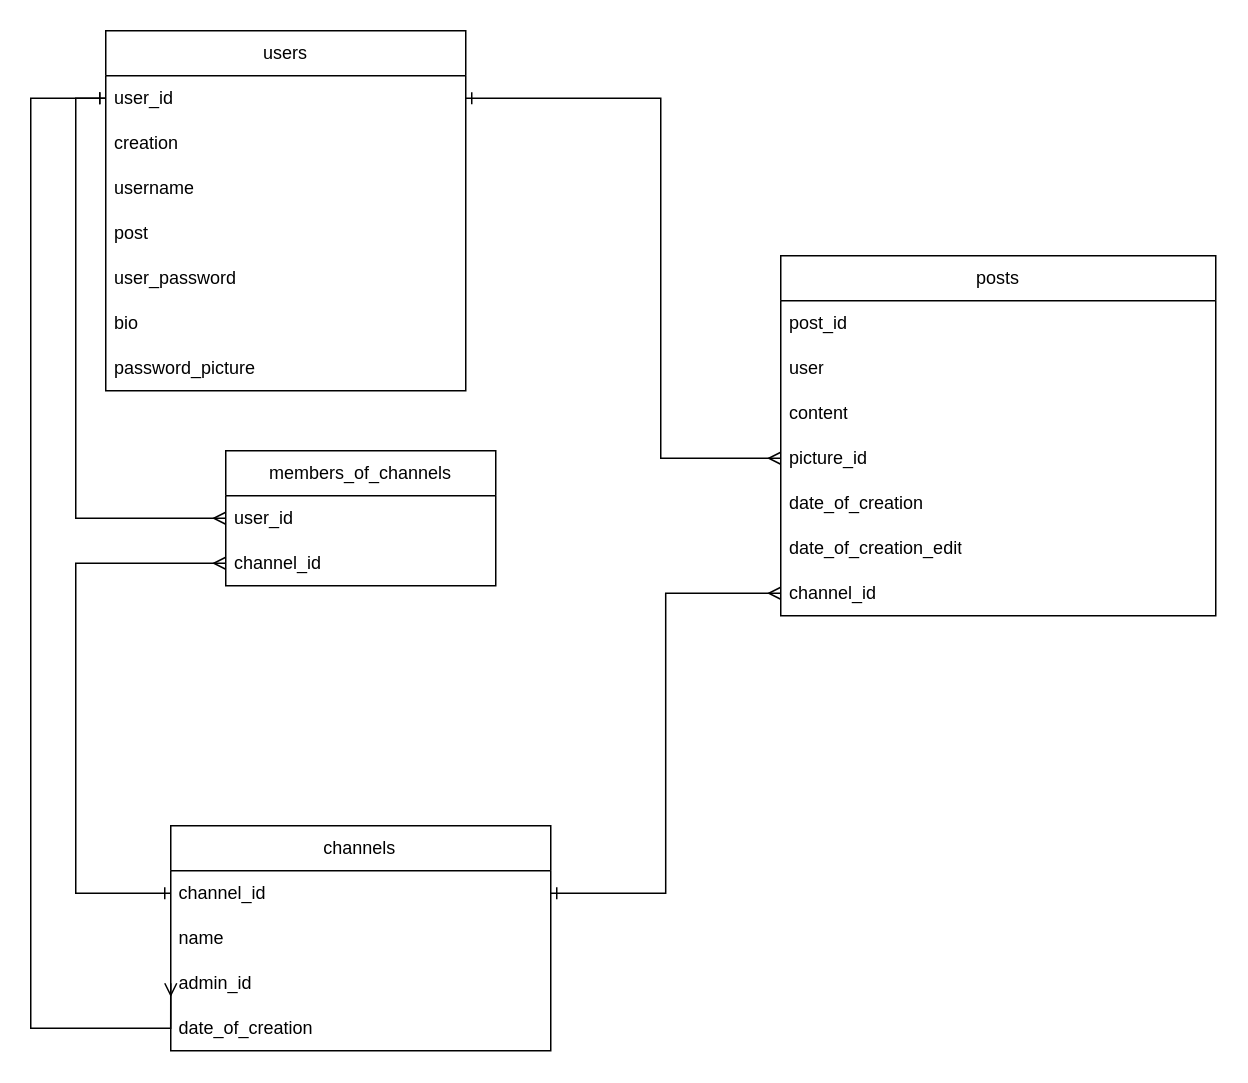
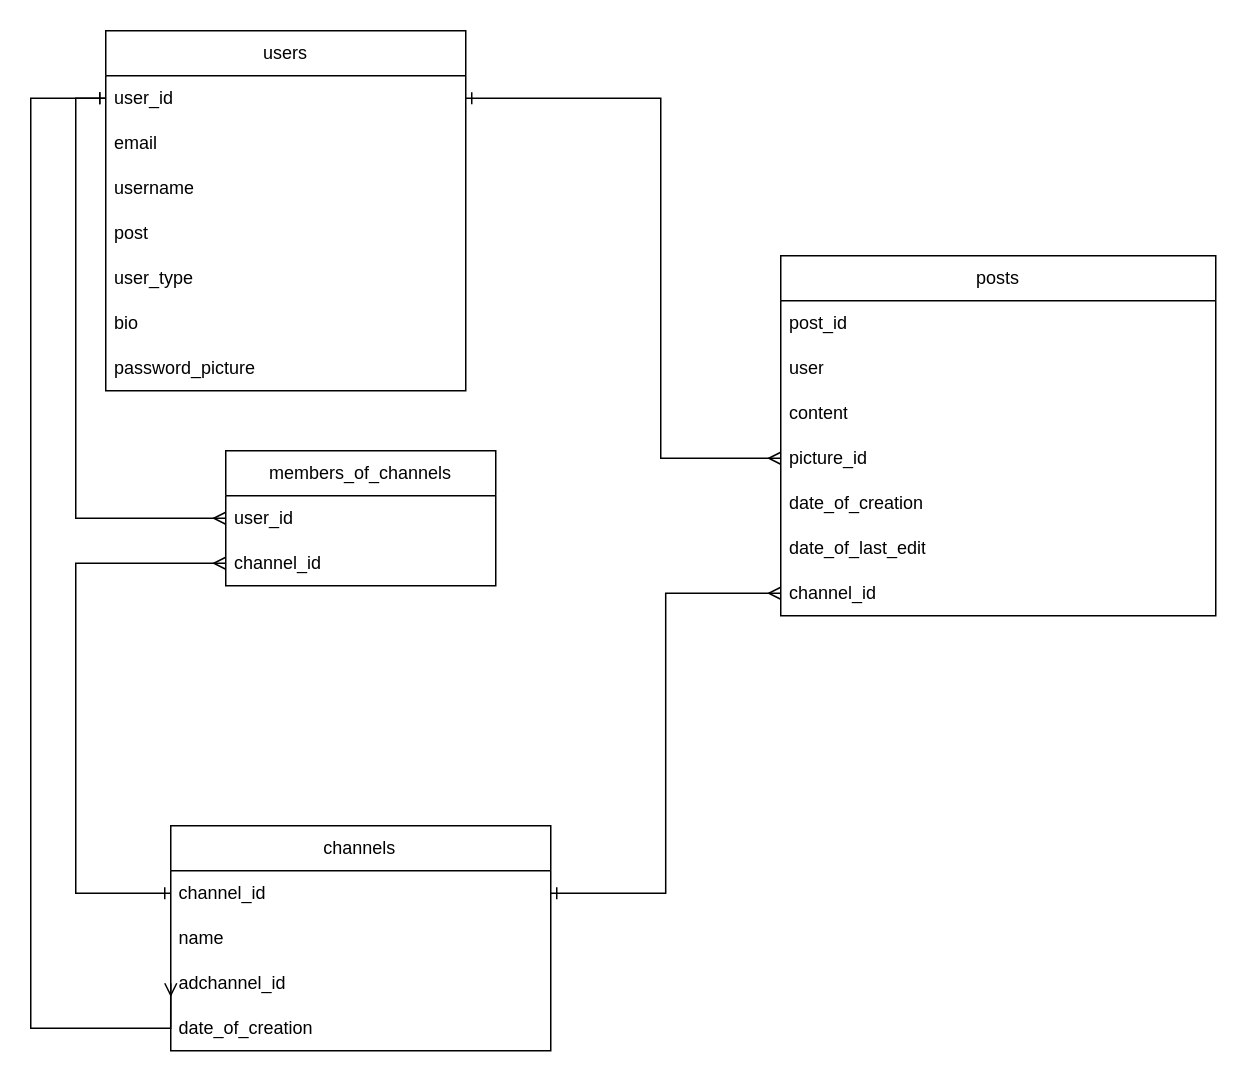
(153, 143) -> (135, 143)
(180, 278) -> (160, 278)
(891, 548) -> (871, 548)
(215, 983) -> (235, 983)
